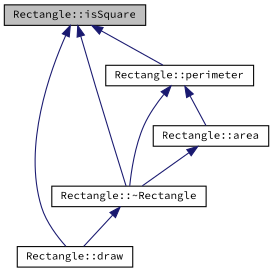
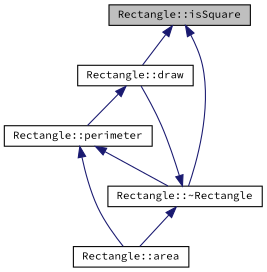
(132, 48) -> (103, 110)
(166, 169) -> (154, 231)
